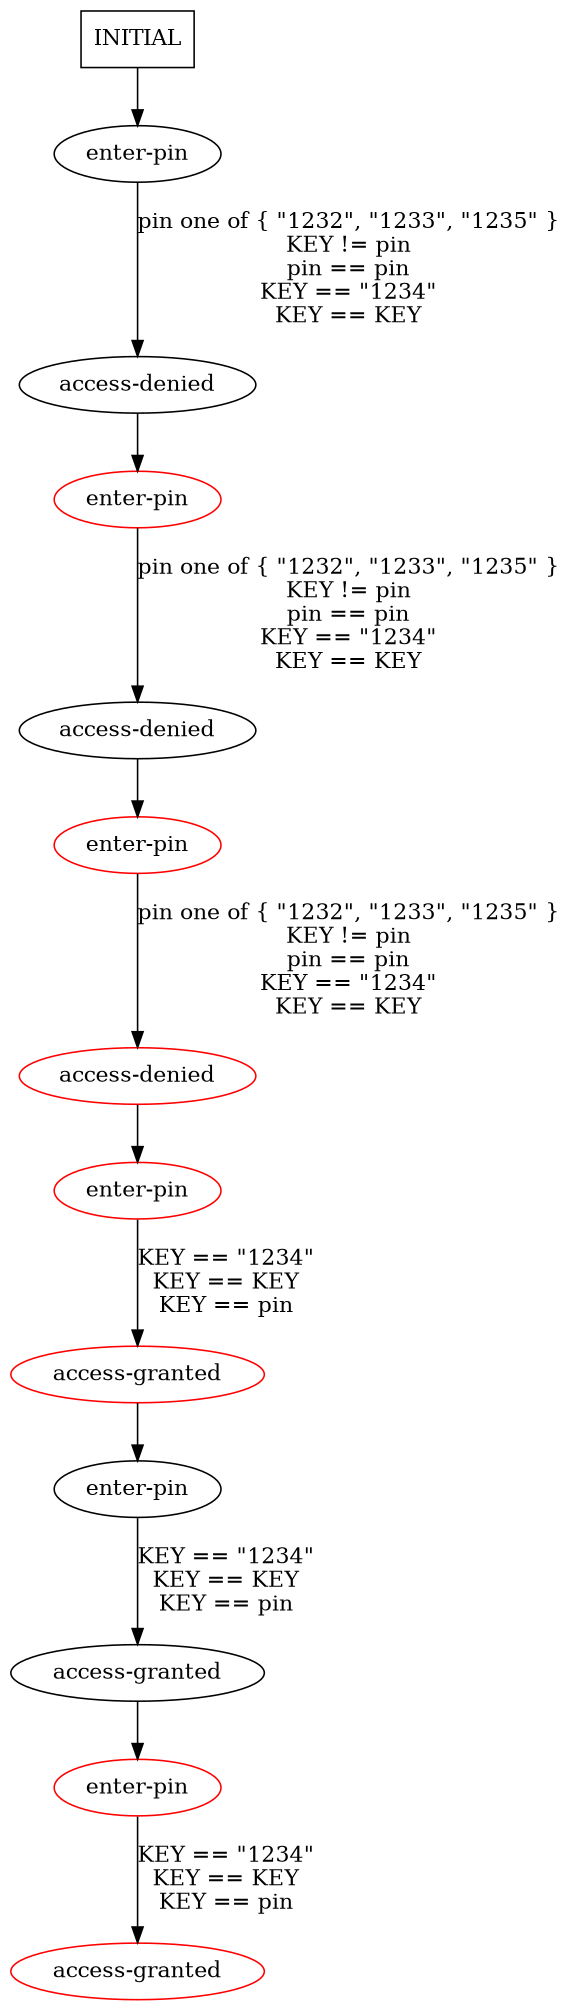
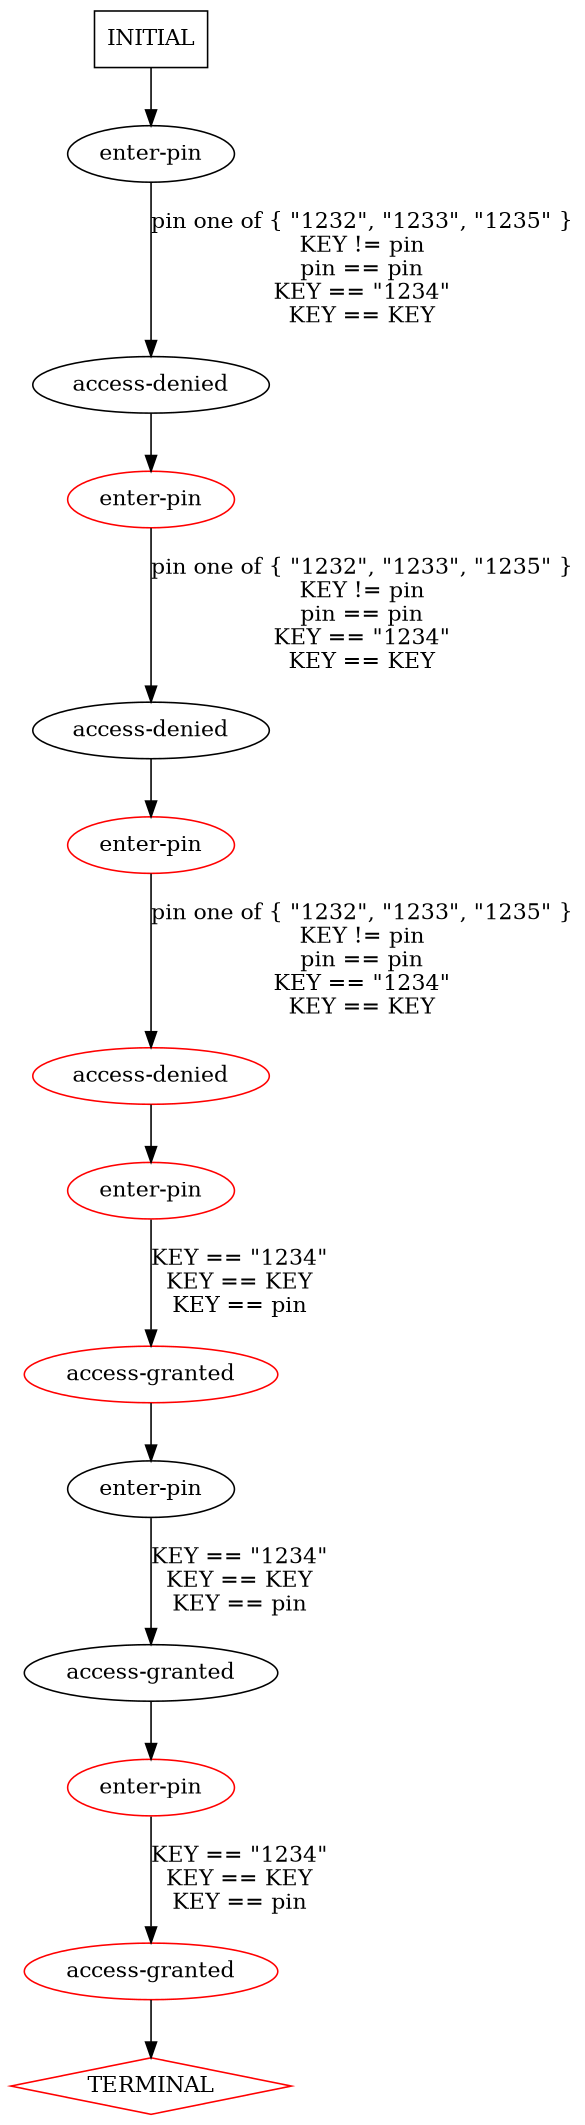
none -> (151, 2086)
